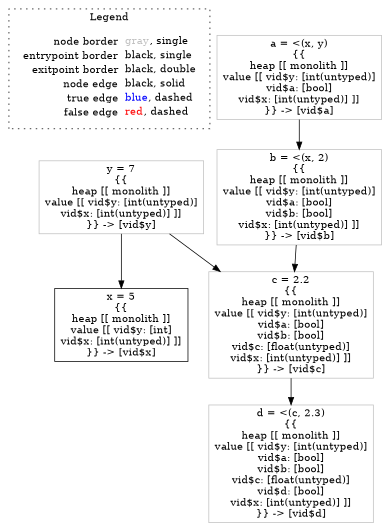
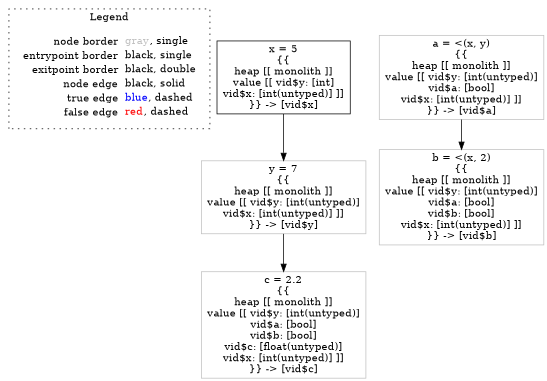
(296, 255) -> none
(121, 257) -> (284, 133)
(291, 464) -> none
